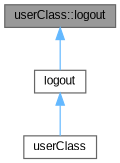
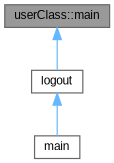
(60, 16) -> (57, 16)
(60, 147) -> (57, 147)
